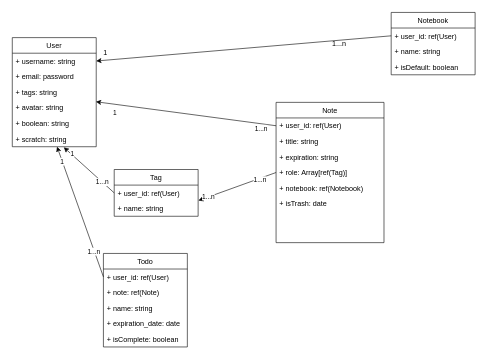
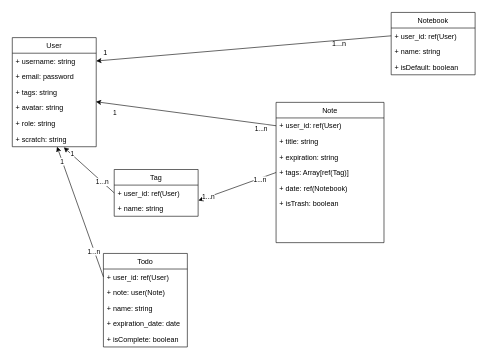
(45, 124) -> (39, 124)
(322, 173) -> (323, 173)
(327, 188) -> (319, 188)
(306, 204) -> (311, 204)
(138, 293) -> (140, 293)
